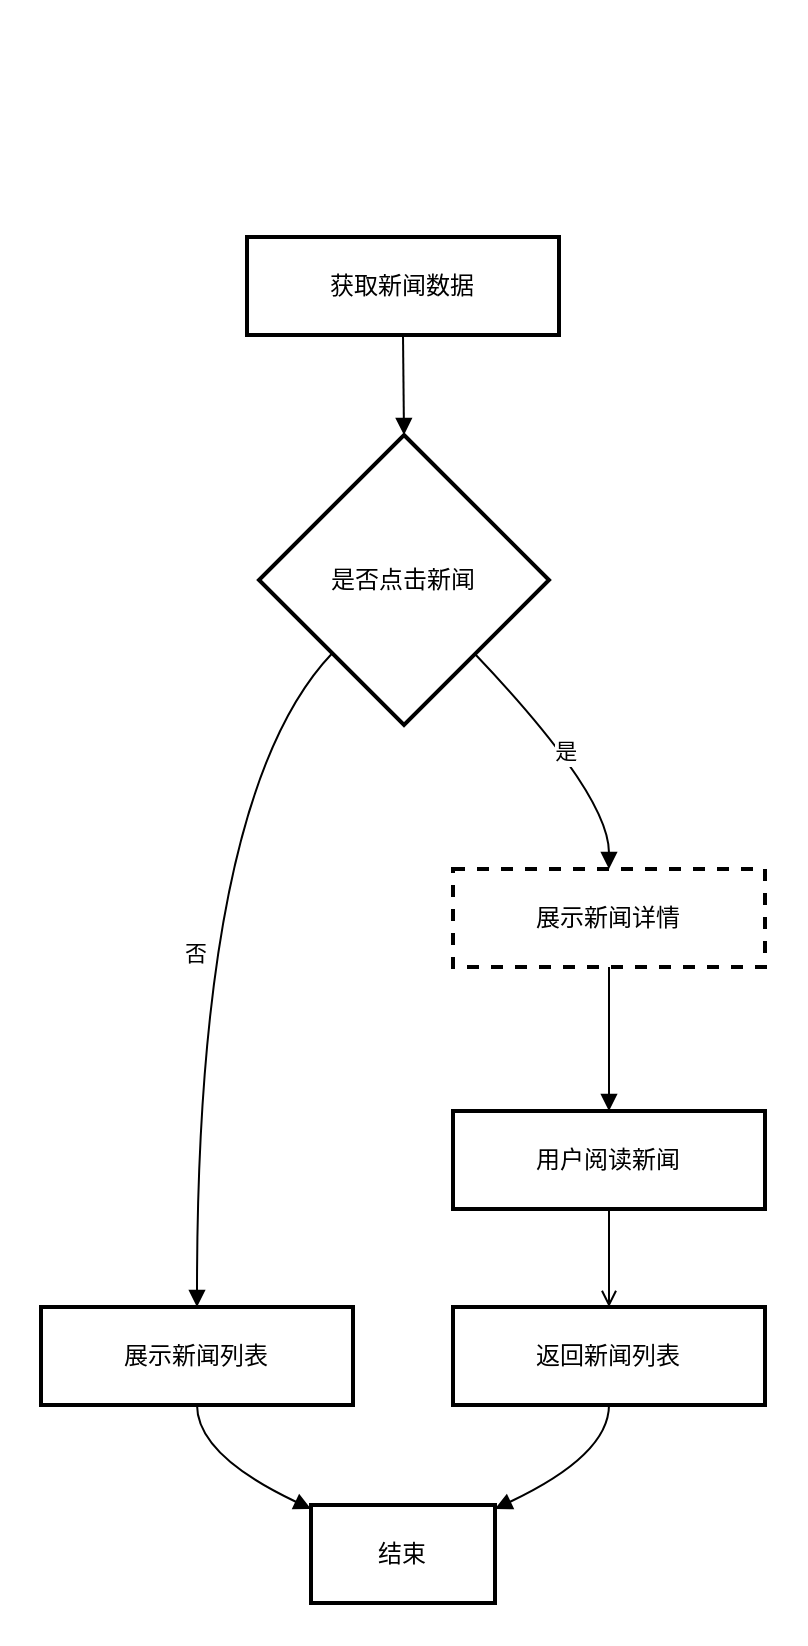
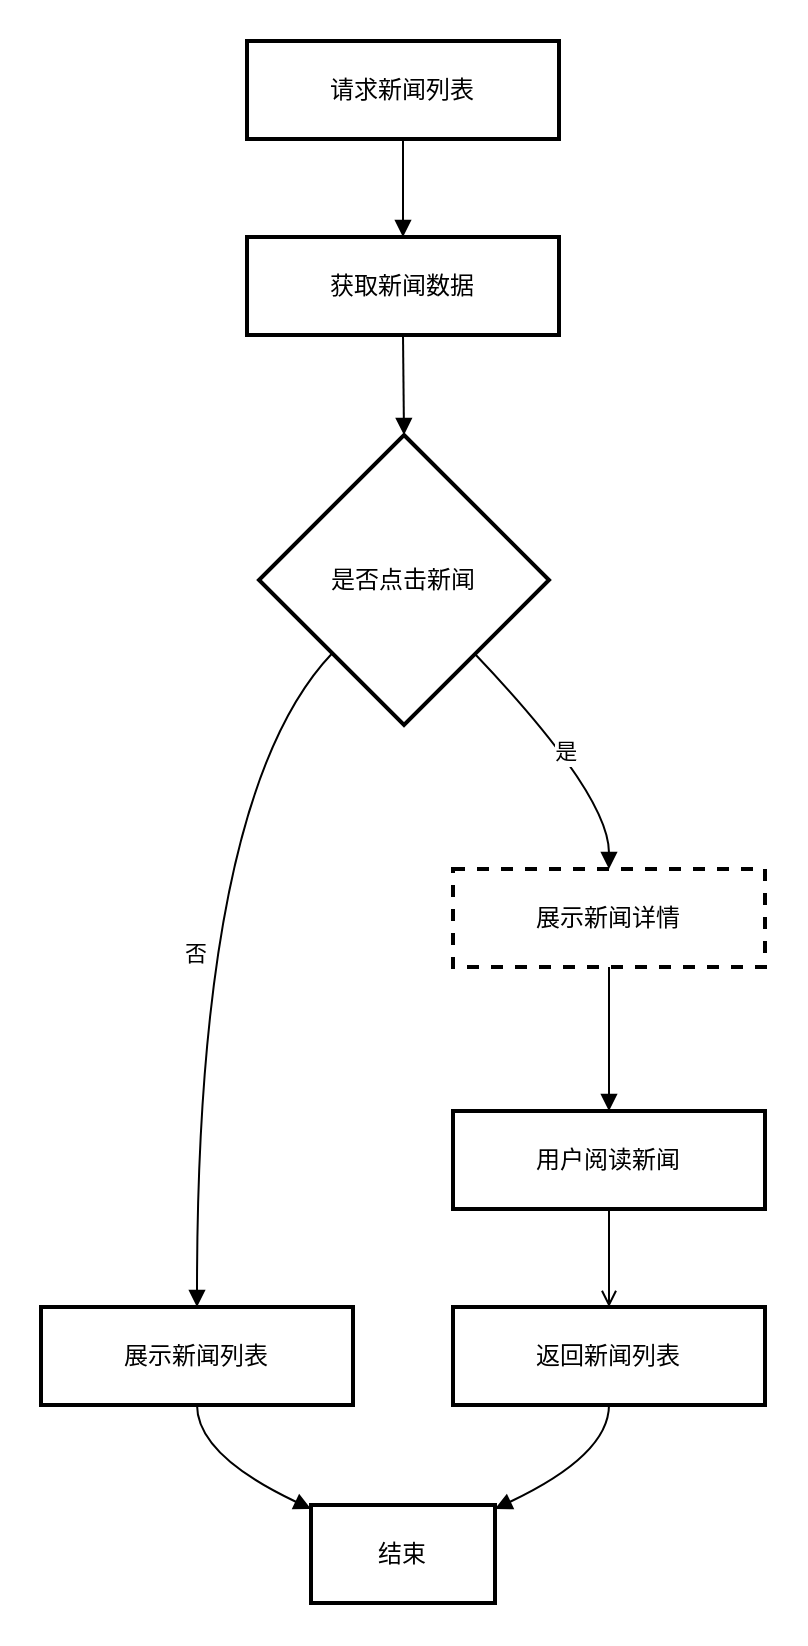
none -> (403, 90)
none -> (403, 180)
